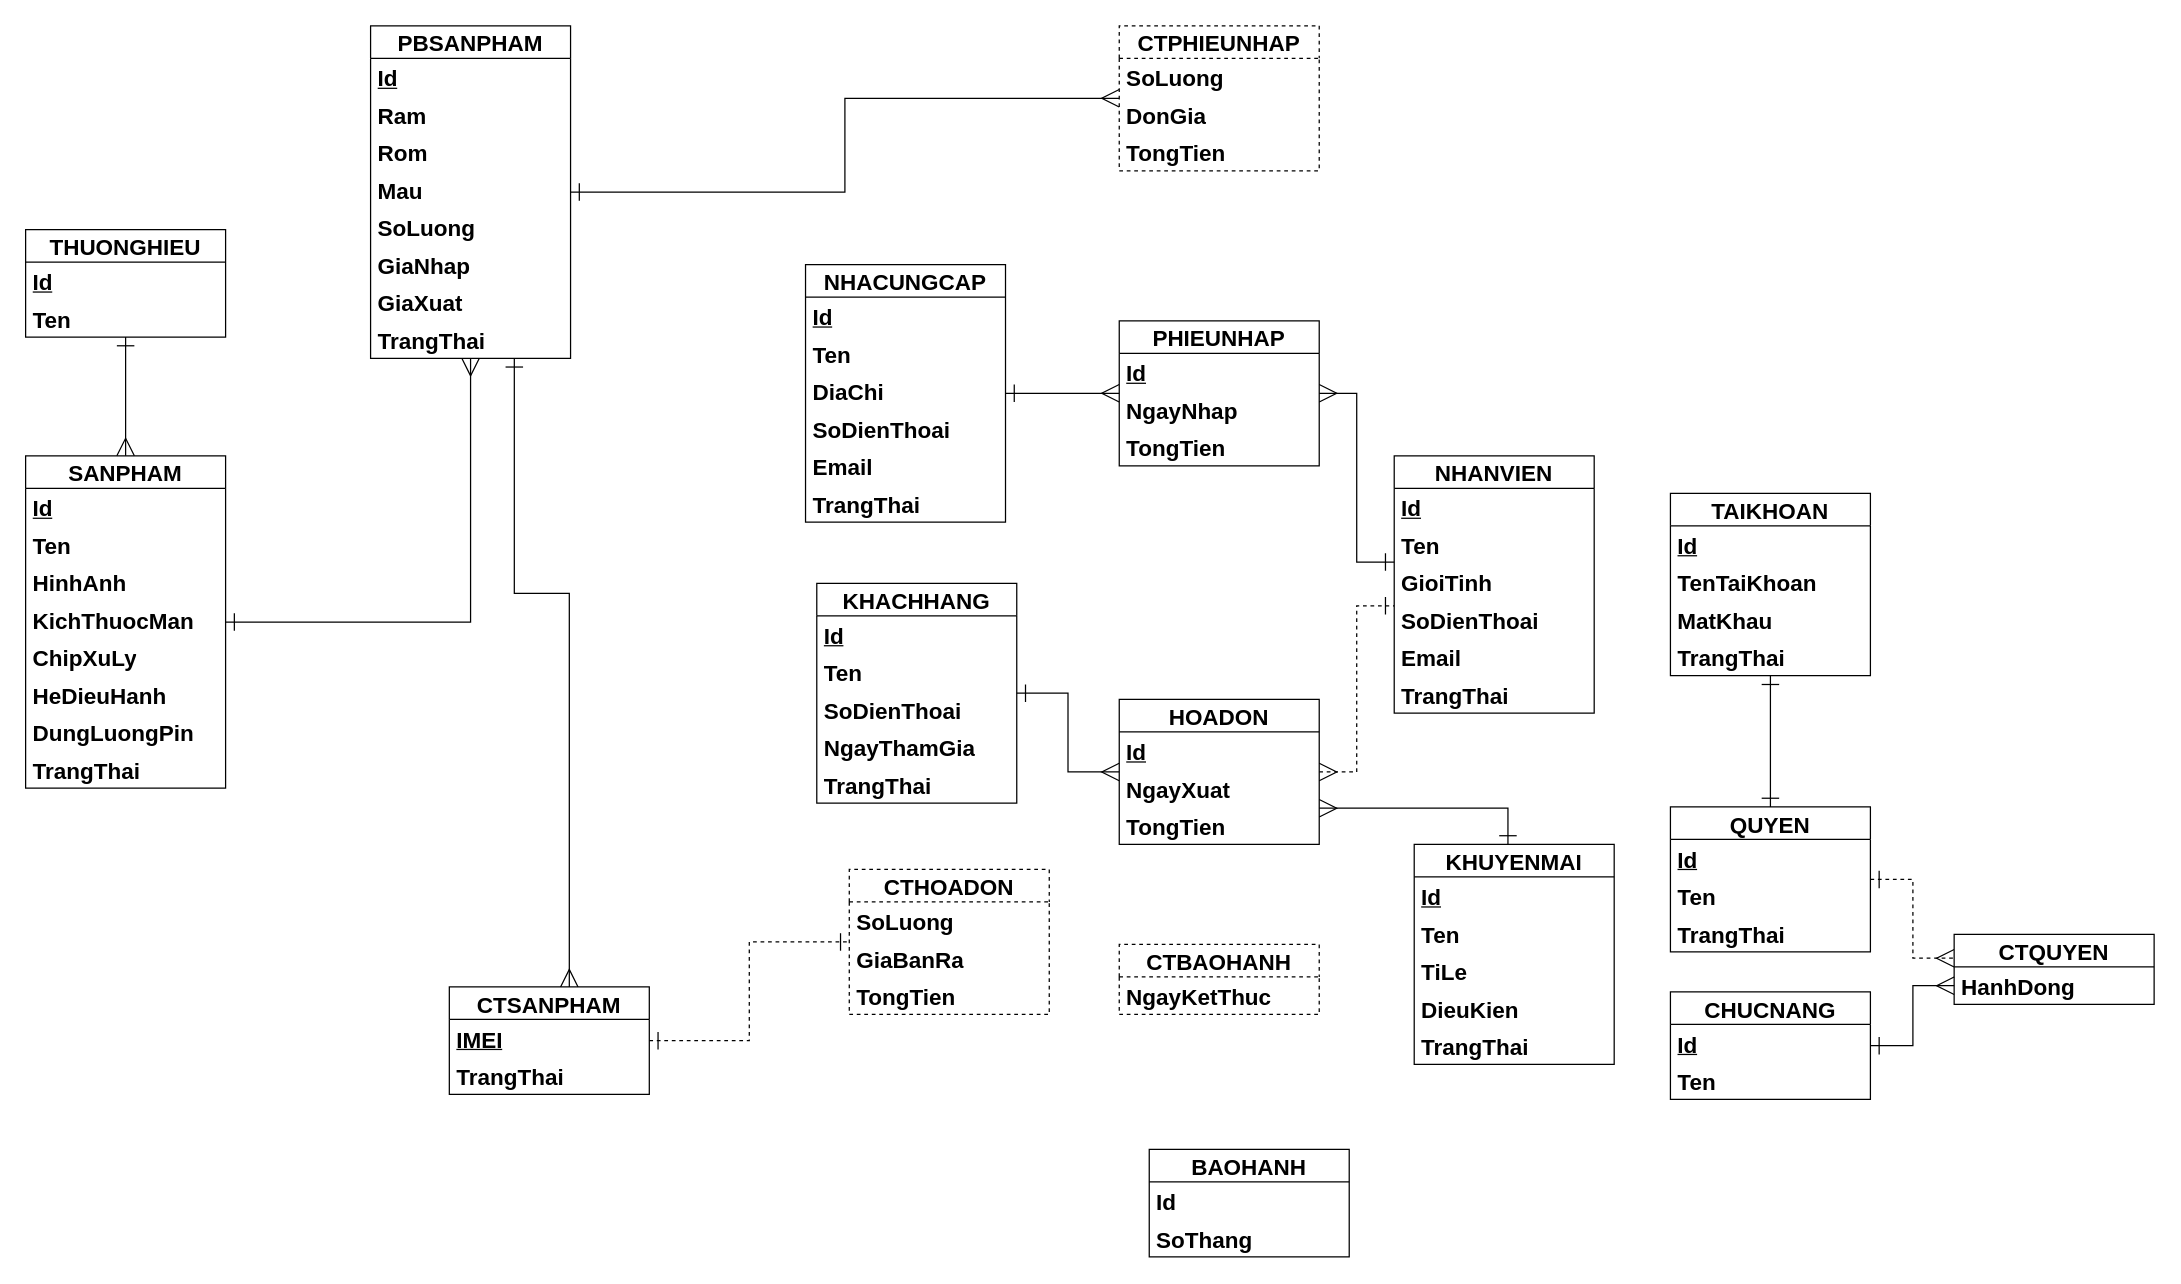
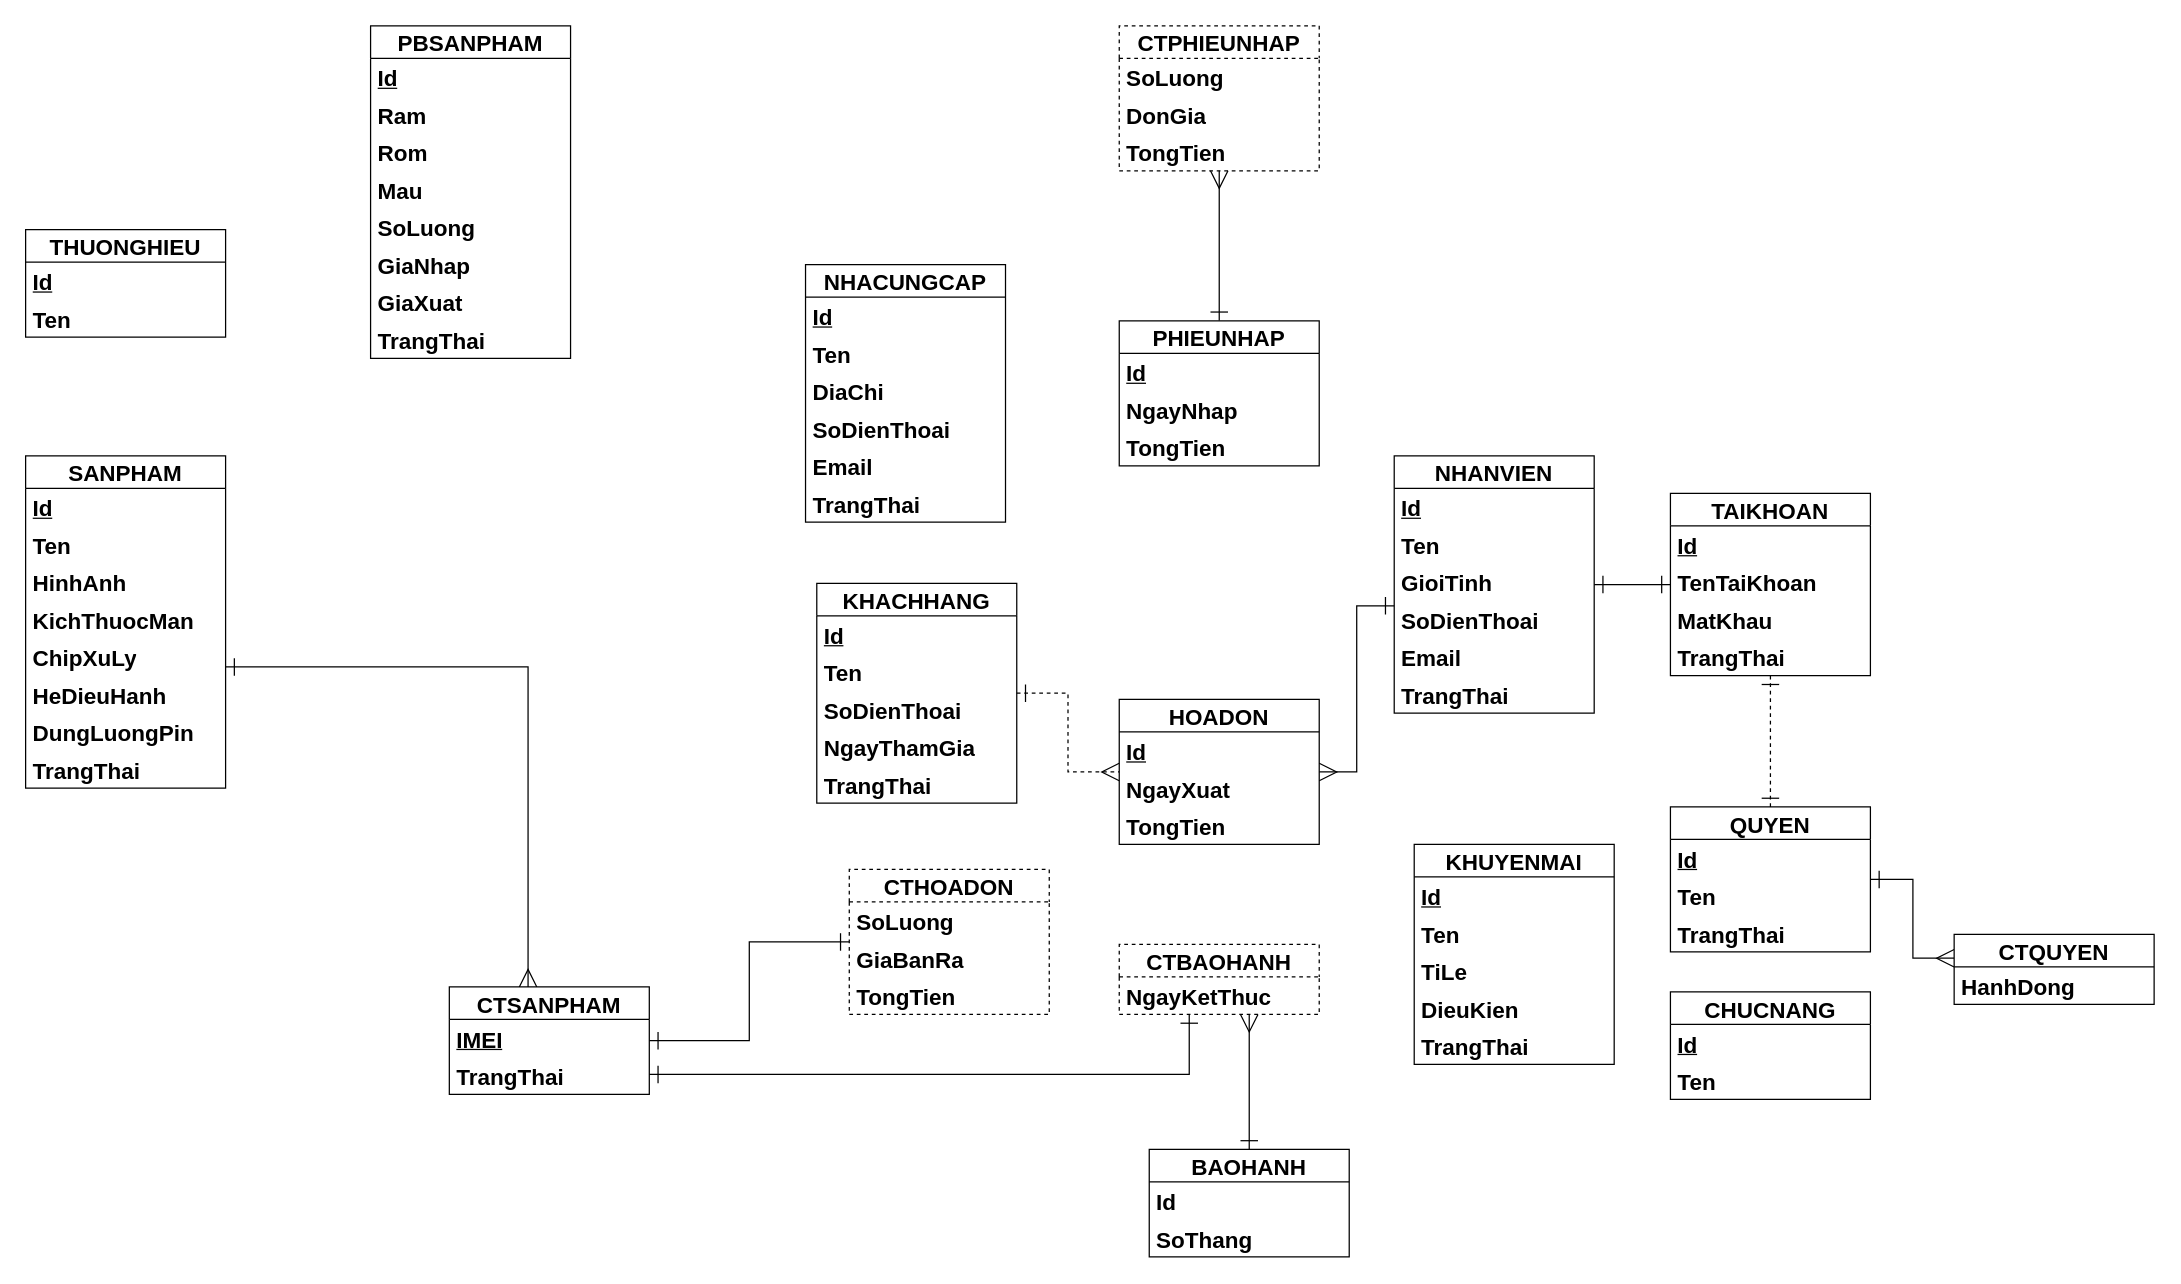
(845, 146) -> none
none -> (1219, 247)
(1062, 393) -> none
(126, 397) -> none
(1357, 478) -> none
none -> (1631, 584)
(471, 614) -> none
(569, 646) -> none
none -> (528, 676)
(1357, 689) -> (1357, 689)
(1068, 733) -> (1068, 733)
(1771, 741) -> (1771, 741)
(1433, 808) -> none
(1913, 917) -> (1913, 917)
(749, 991) -> (749, 991)
(1913, 1017) -> none
none -> (948, 1074)
none -> (1249, 1084)
